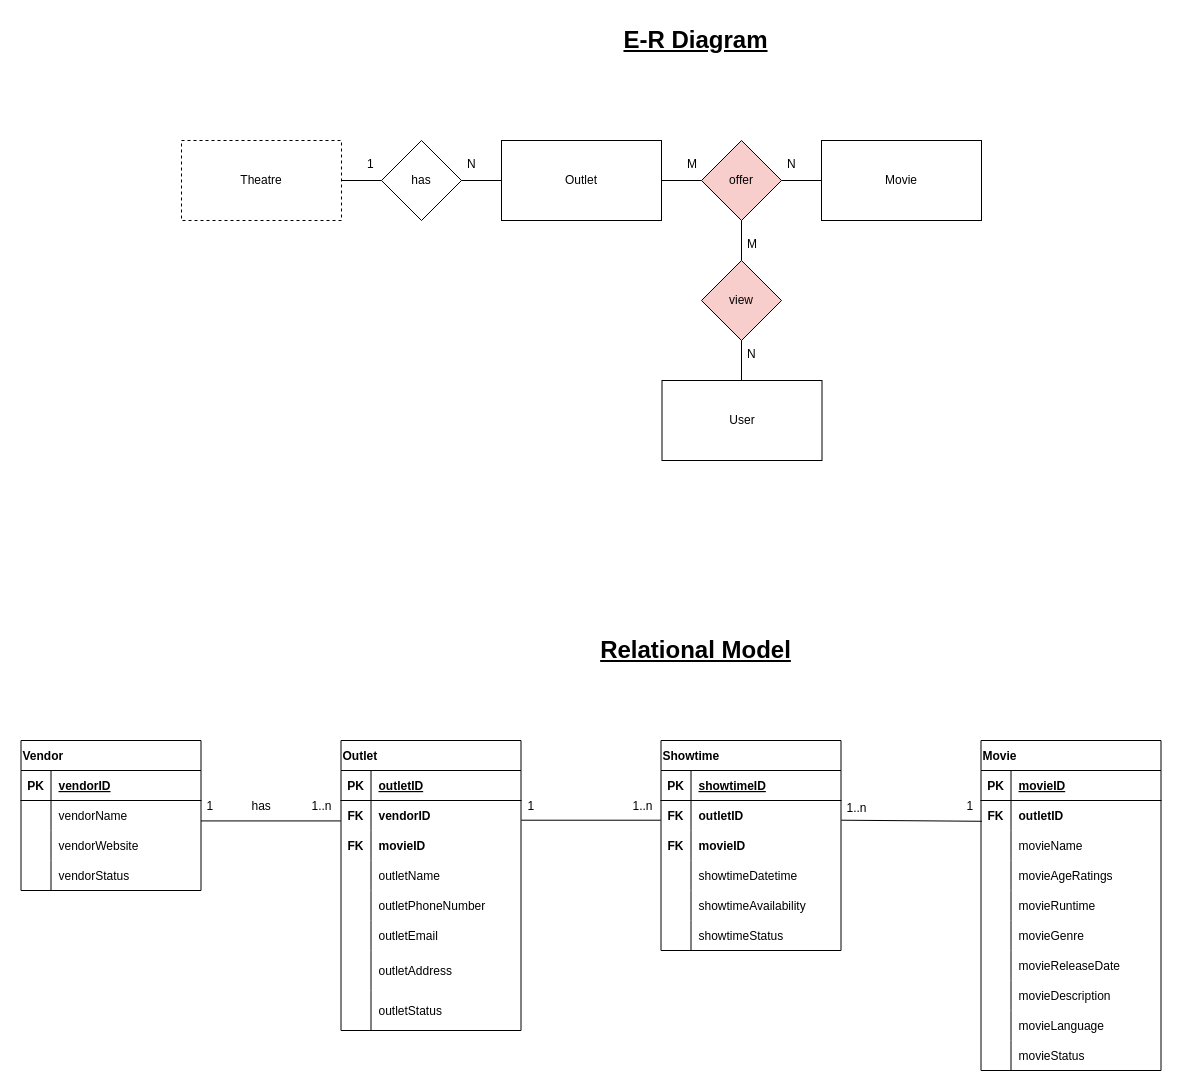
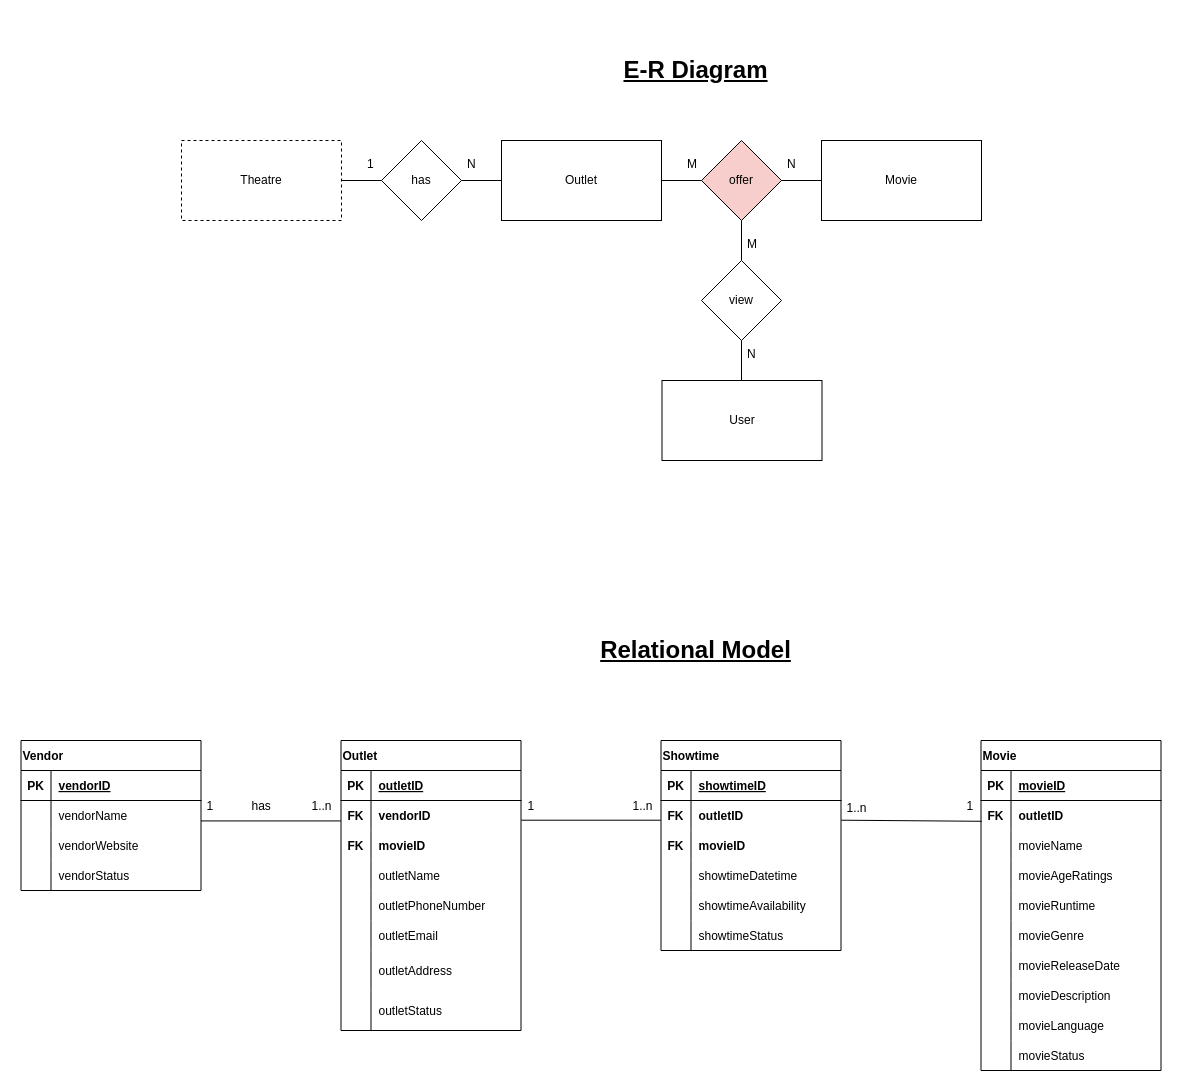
(695, 41) -> (695, 71)
(742, 301) -> (742, 301)
